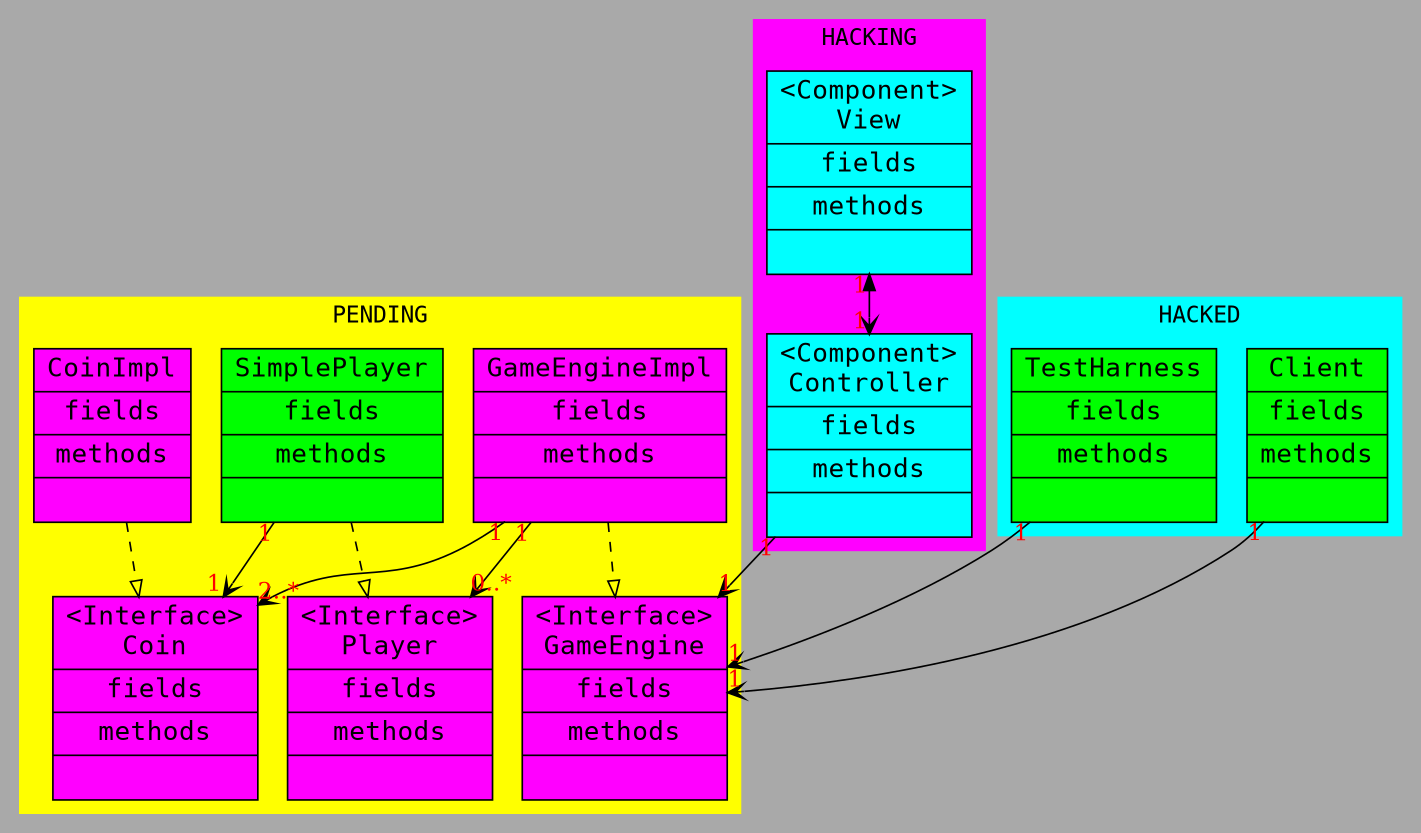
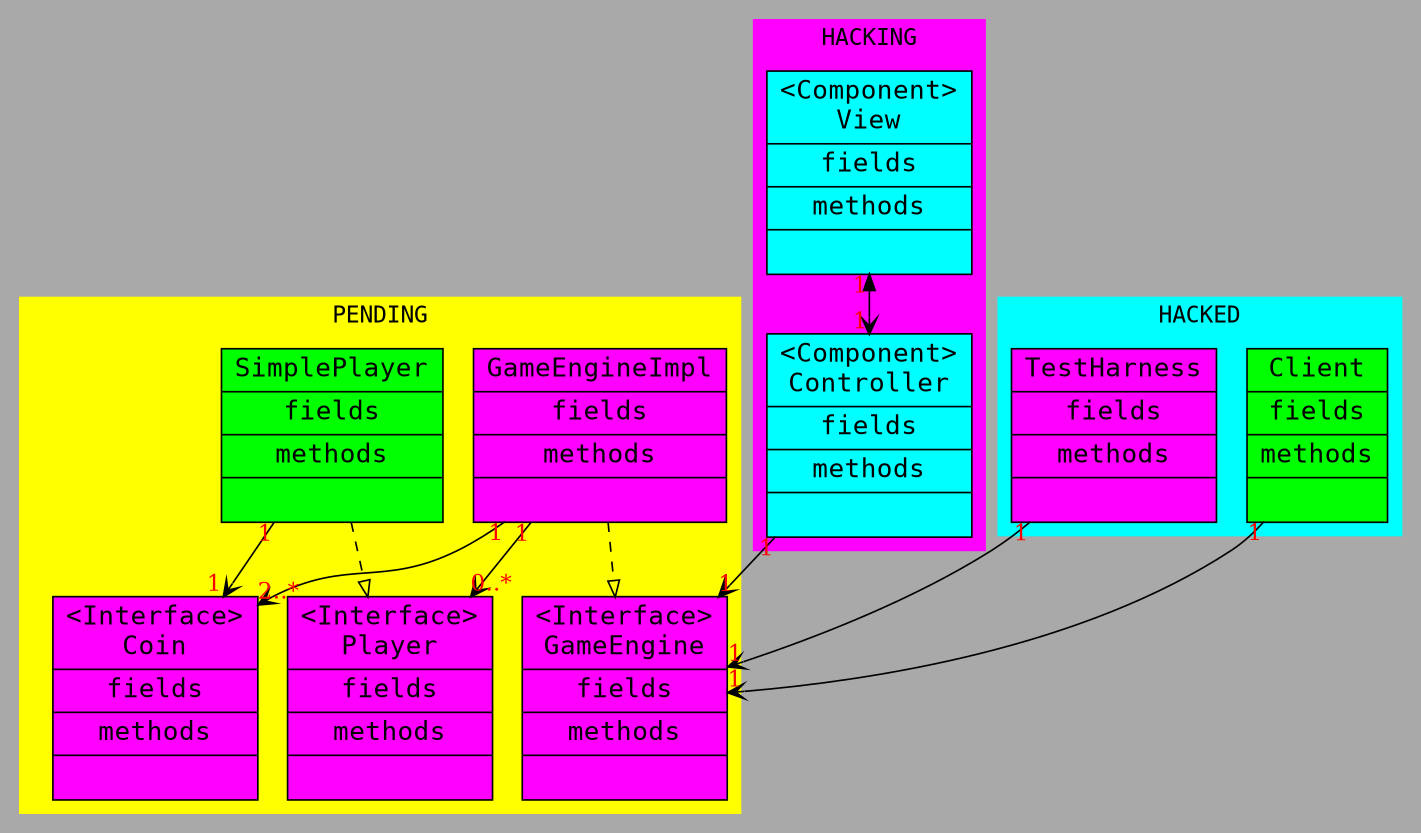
(112, 436) -> none
(1114, 436) -> (1114, 436)
